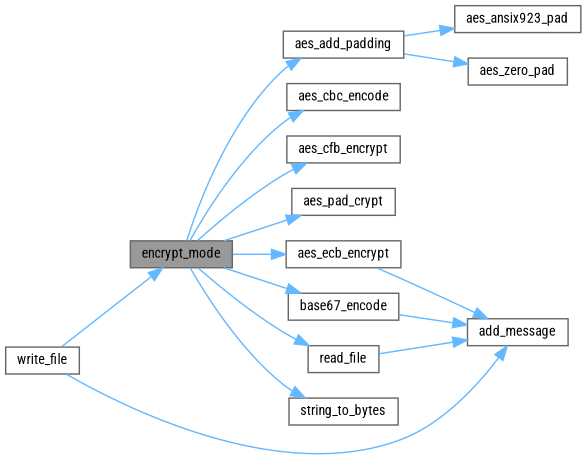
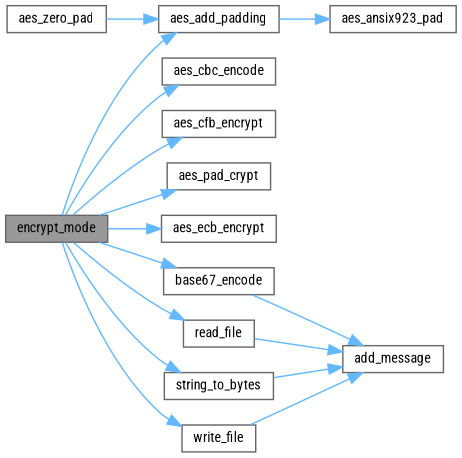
(429, 58) -> (125, 19)
(426, 290) -> (301, 373)
(106, 312) -> (104, 339)
